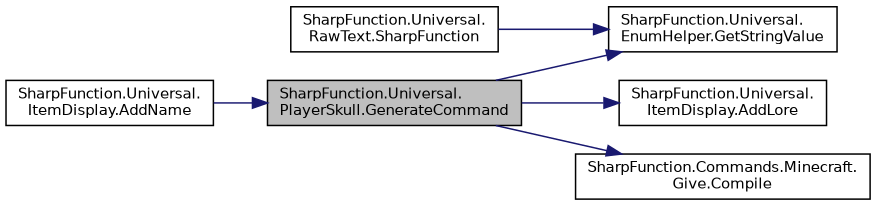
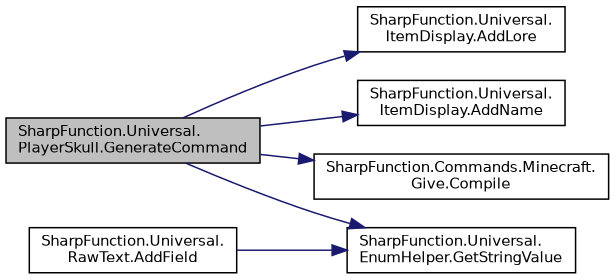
(394, 29) -> (133, 250)
(233, 103) -> (301, 121)
